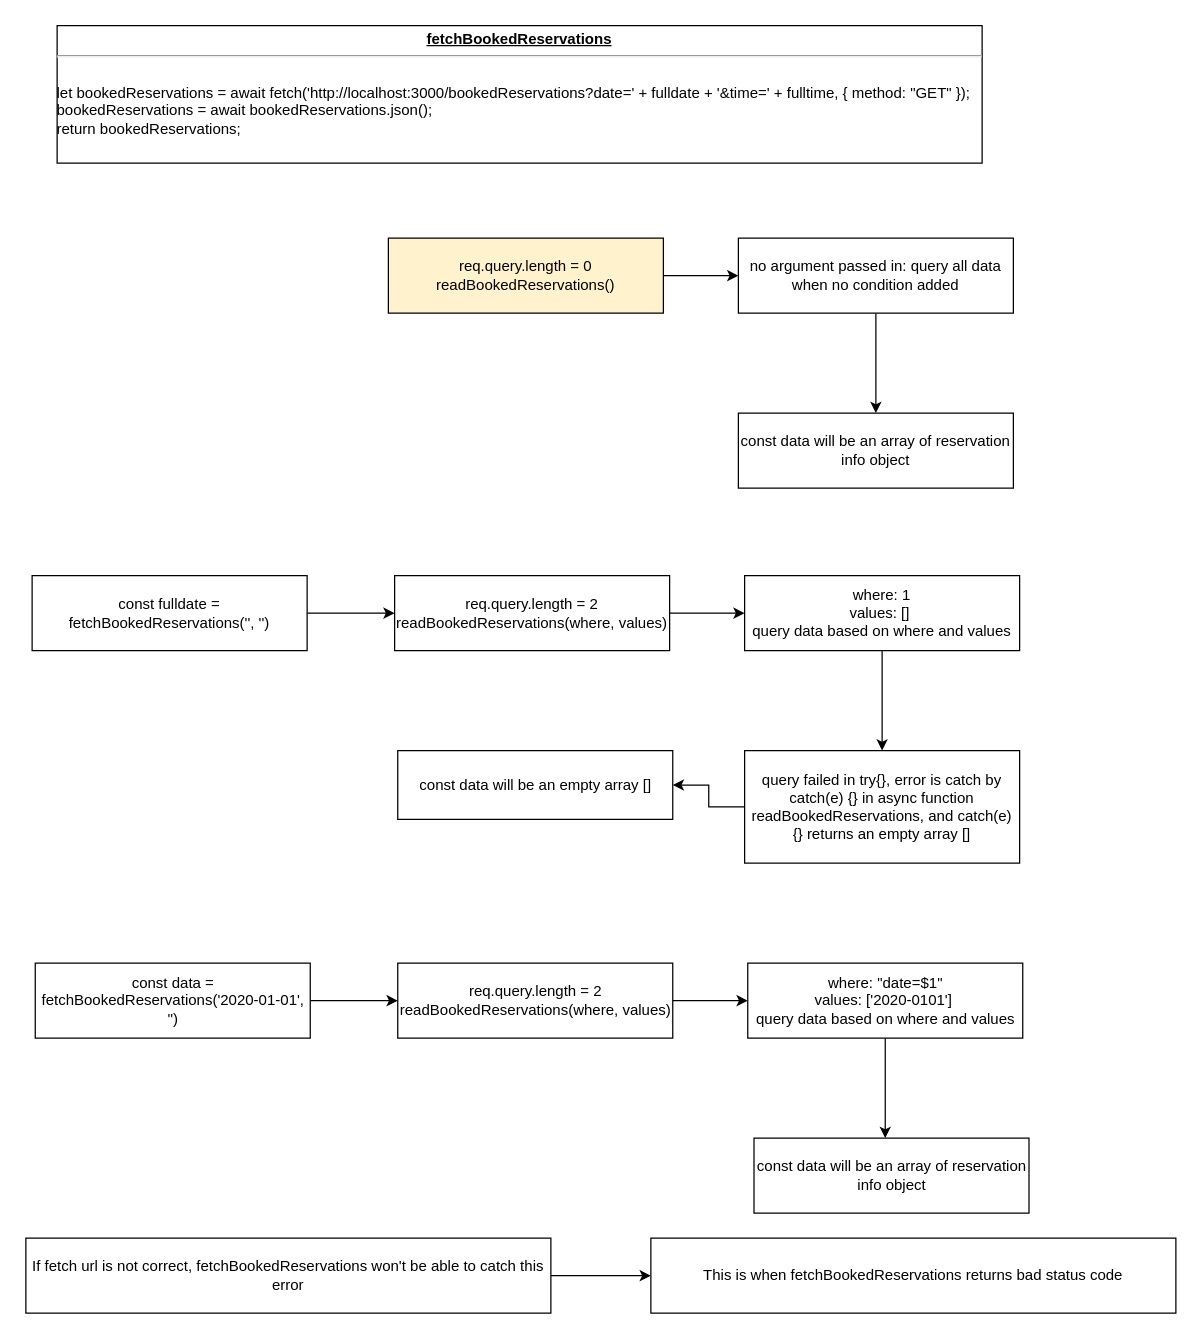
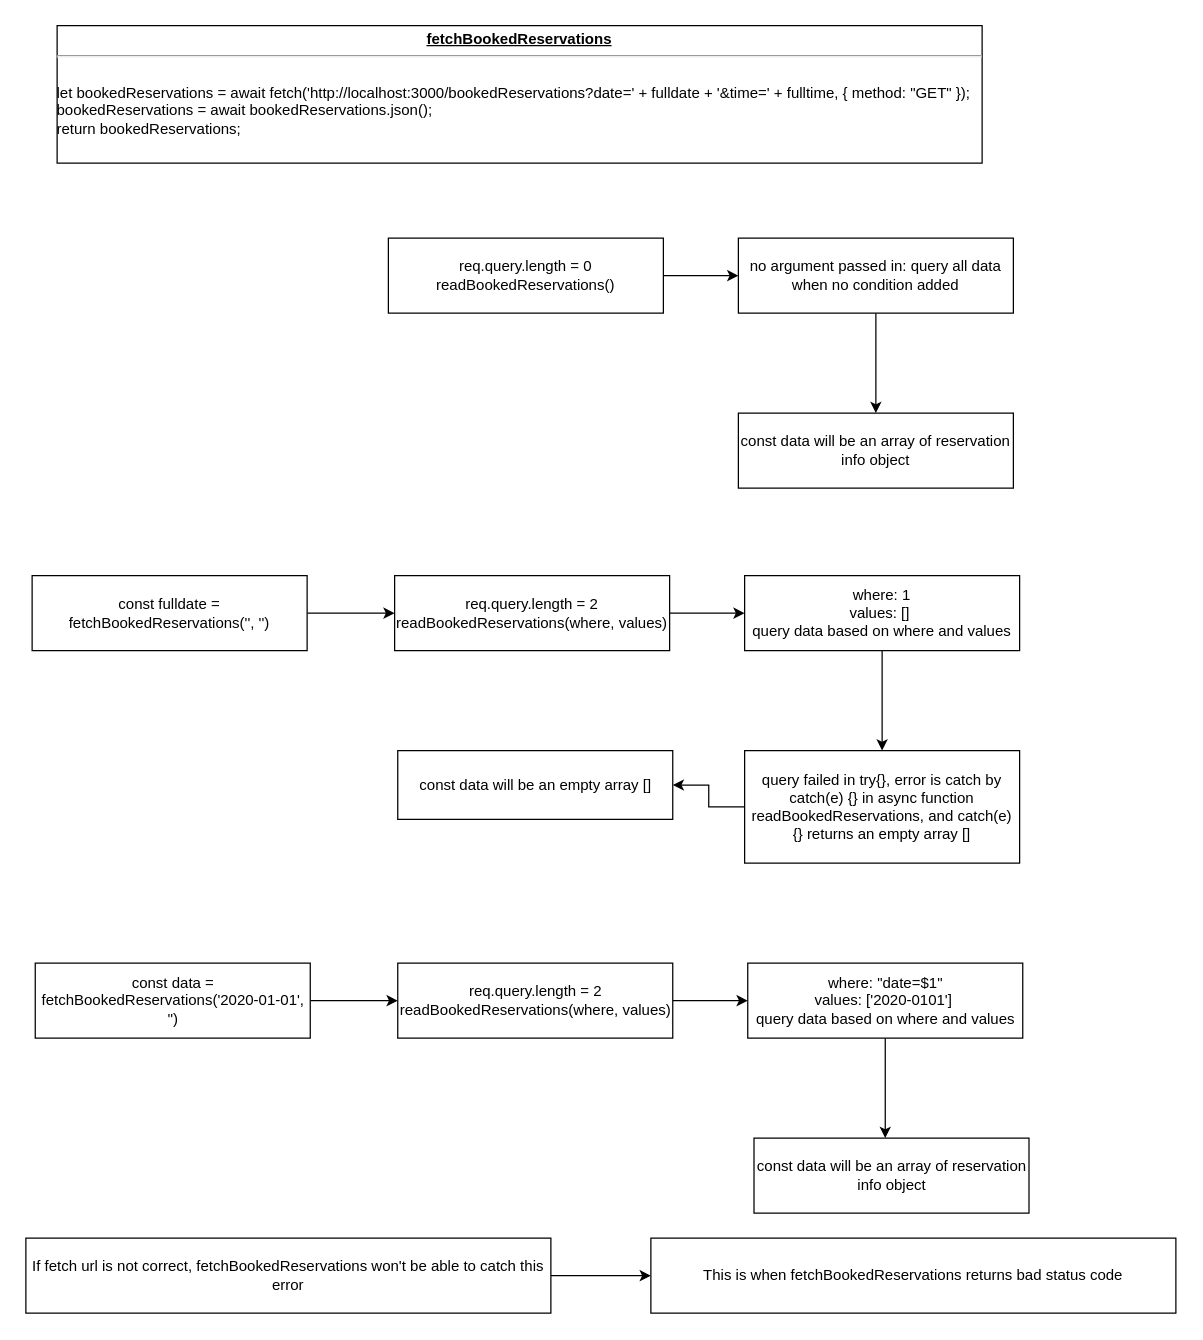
(526, 276) -> (526, 276)
